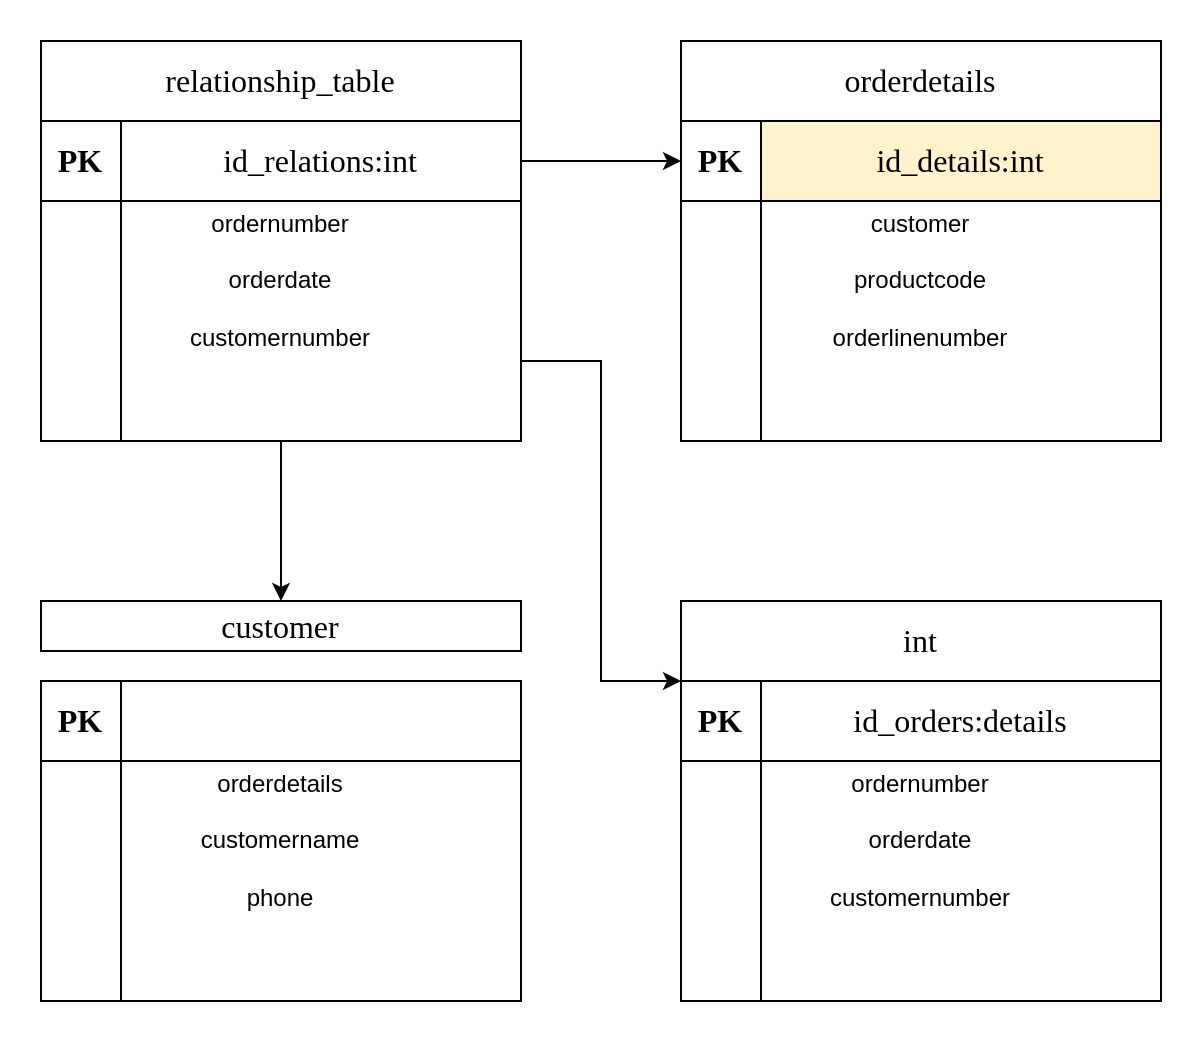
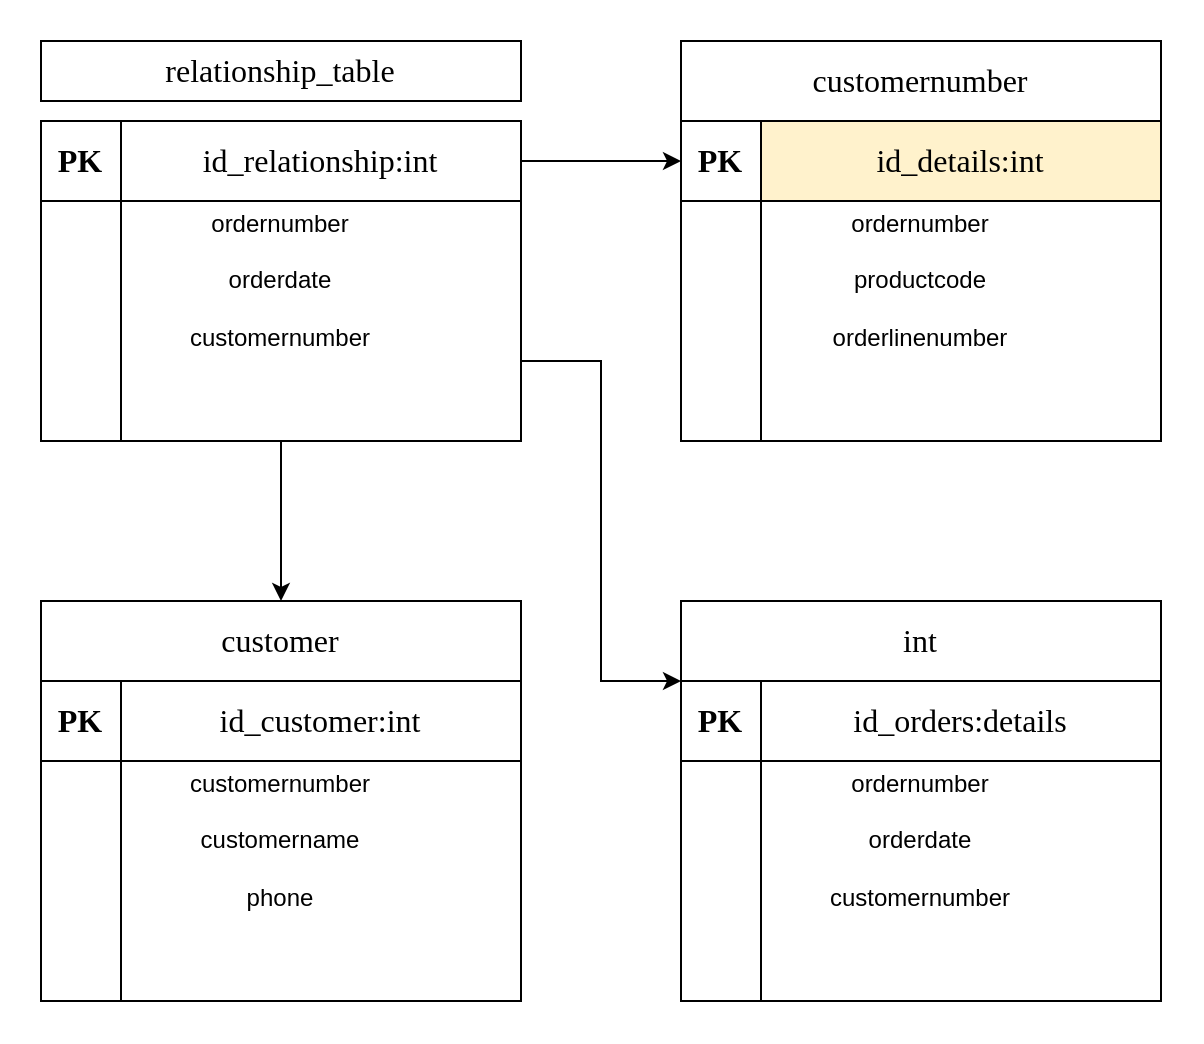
(281, 81) -> (281, 71)
(921, 81) -> (921, 81)
(321, 161) -> (321, 161)
(921, 281) -> (921, 281)
(281, 626) -> (281, 641)
none -> (321, 721)
(281, 841) -> (281, 841)
